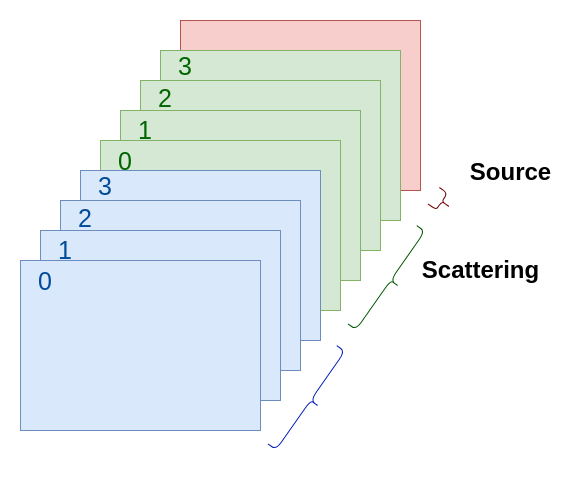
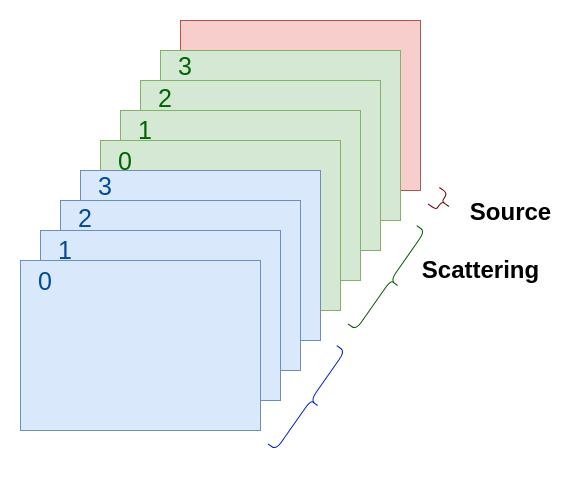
(511, 173) -> (511, 213)
